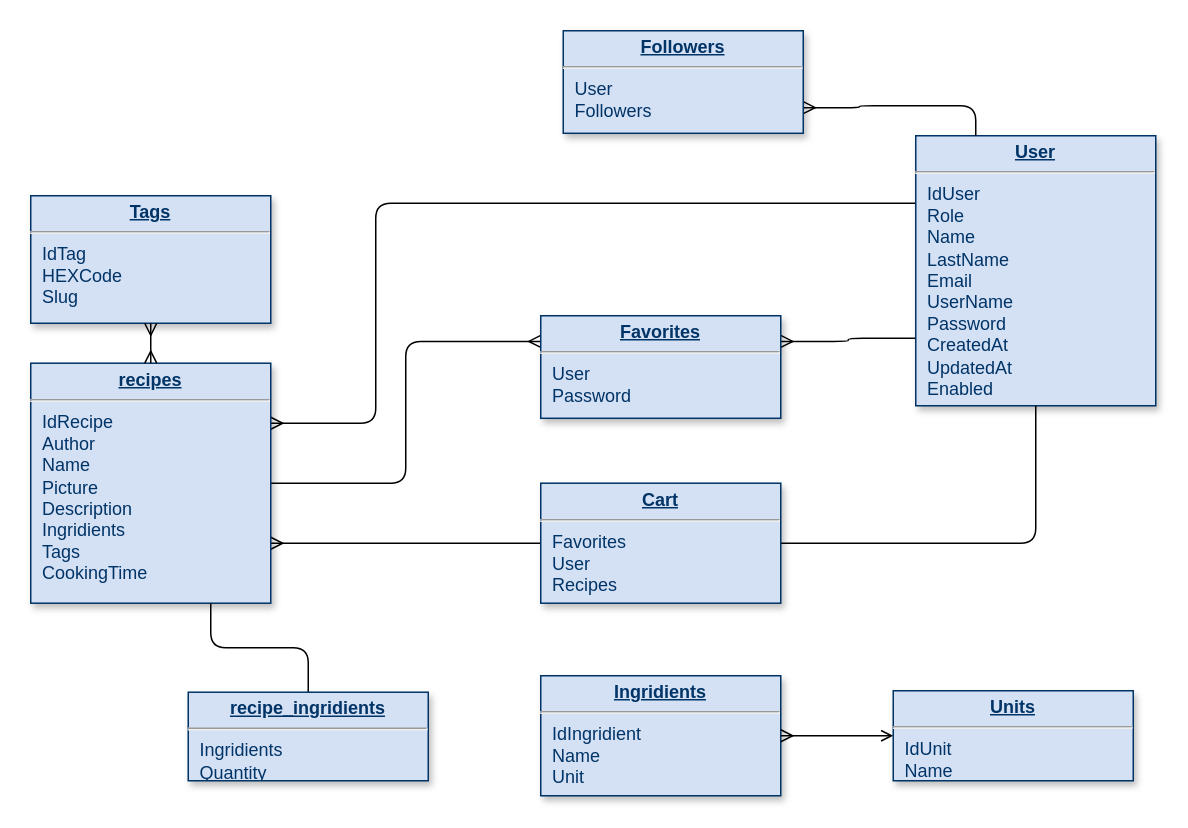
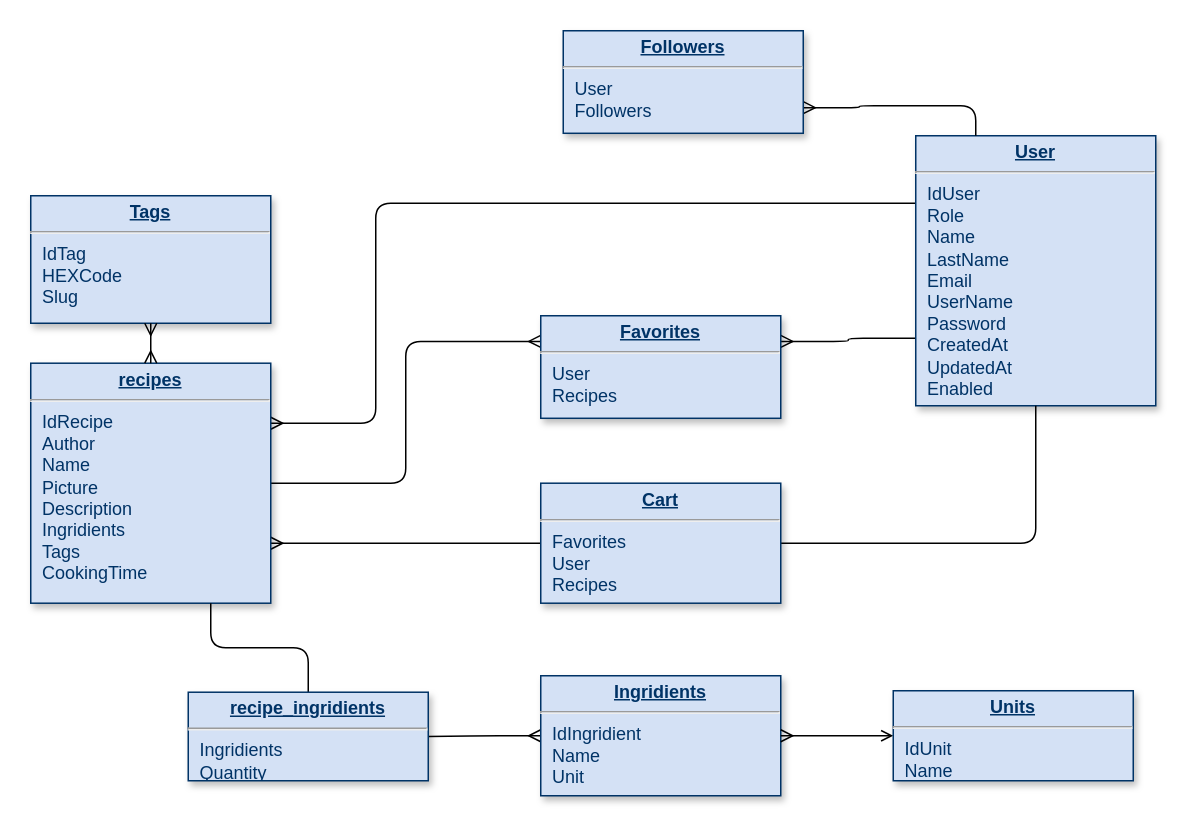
(584, 348) -> (584, 348)
none -> (485, 736)
